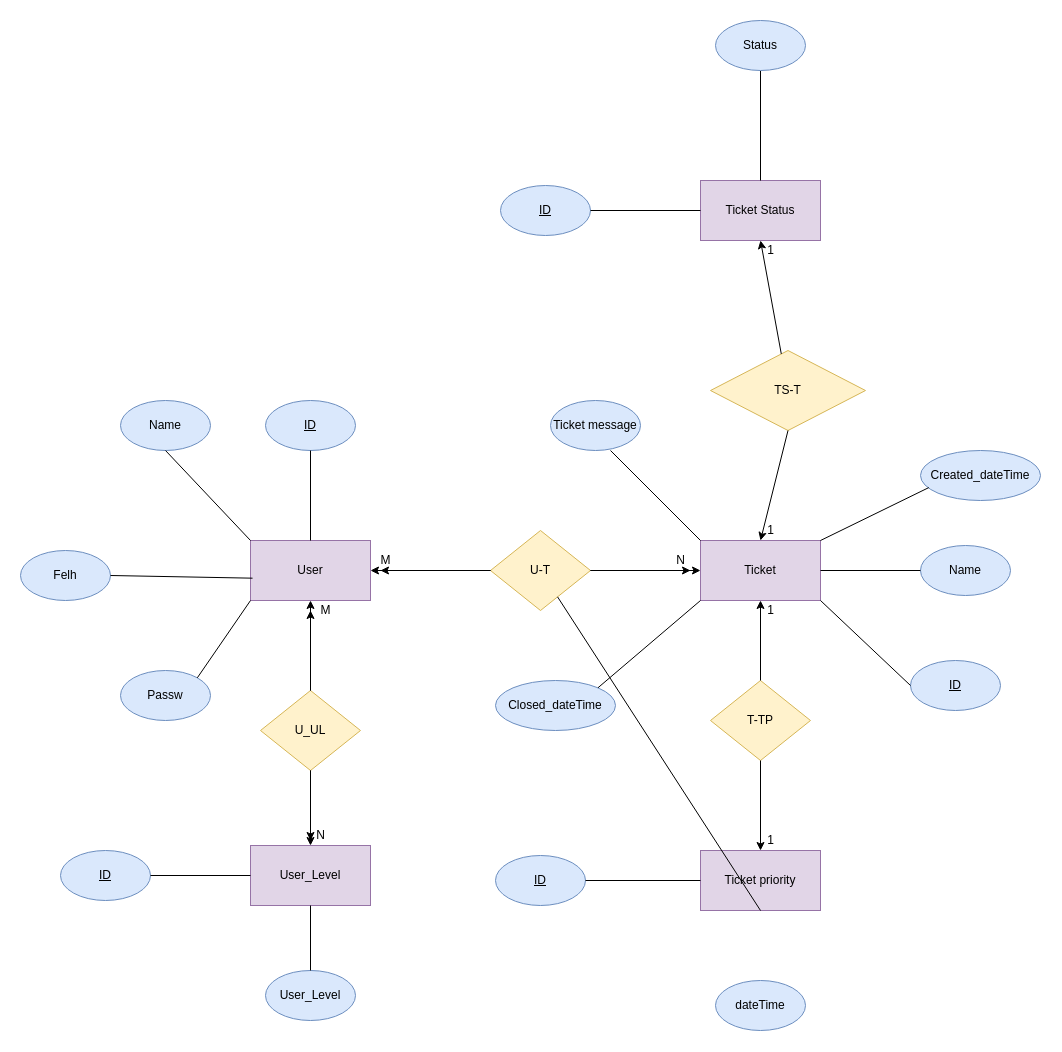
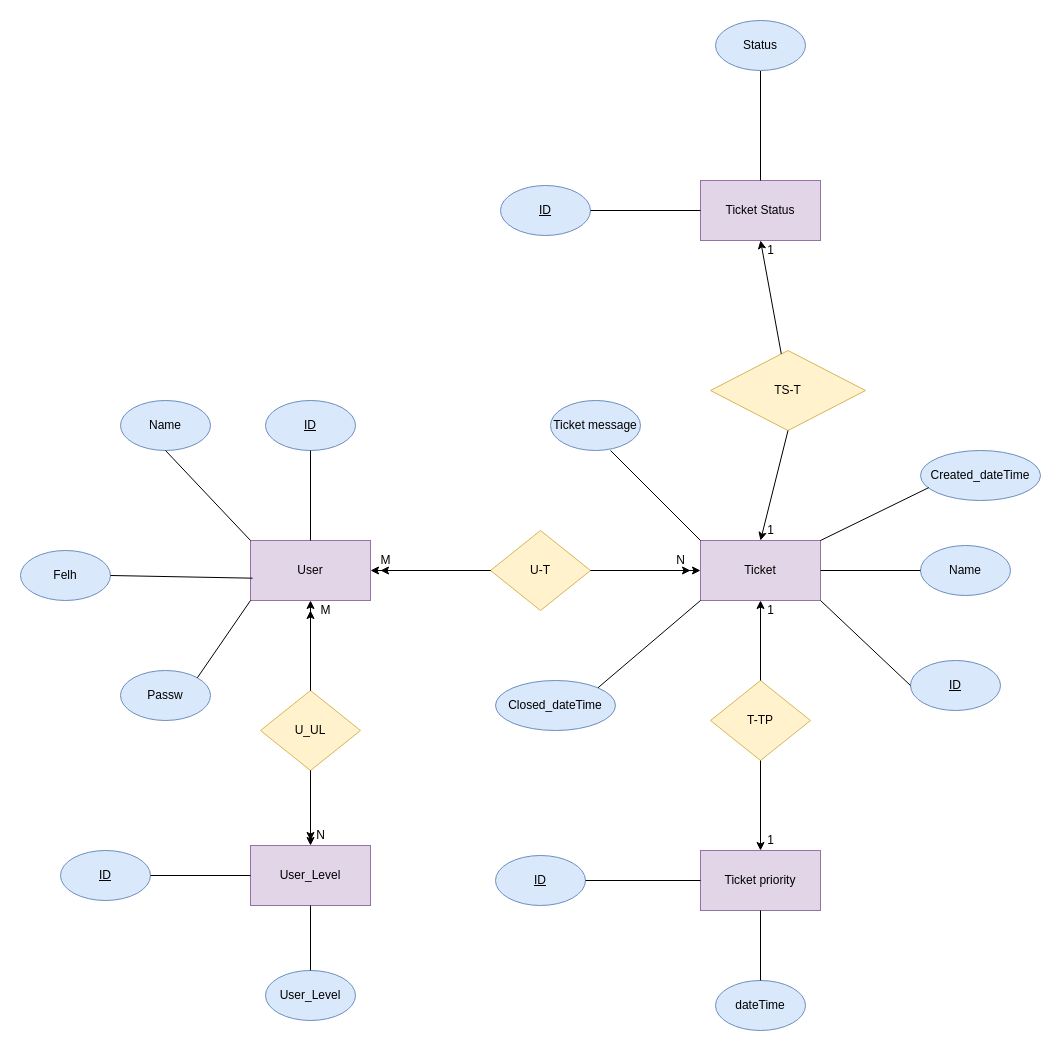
(659, 754) -> (761, 946)
